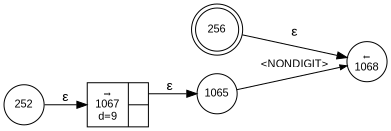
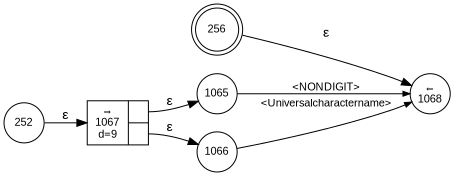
none -> (217, 152)
